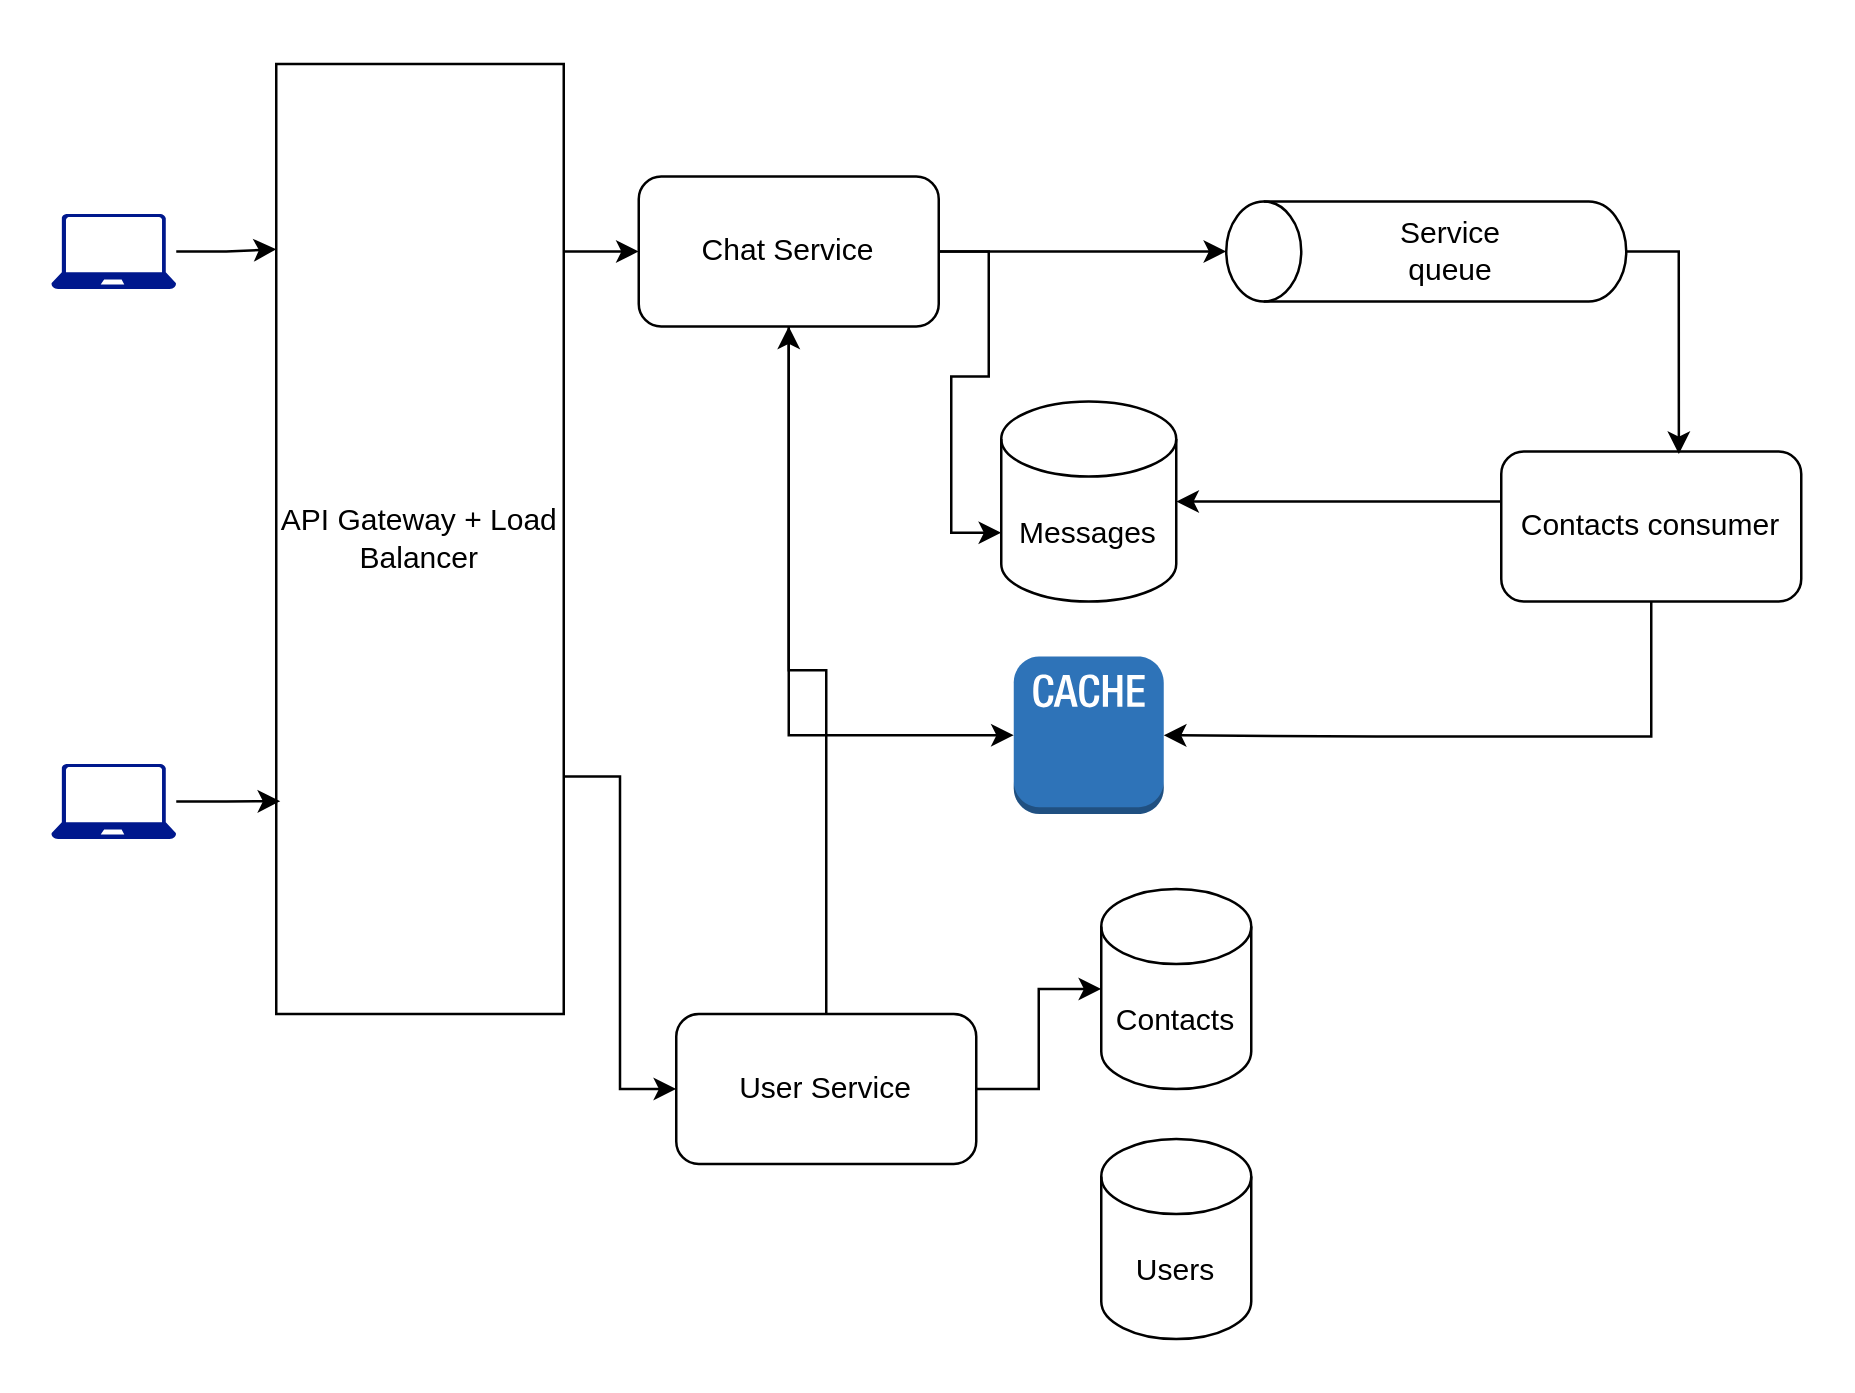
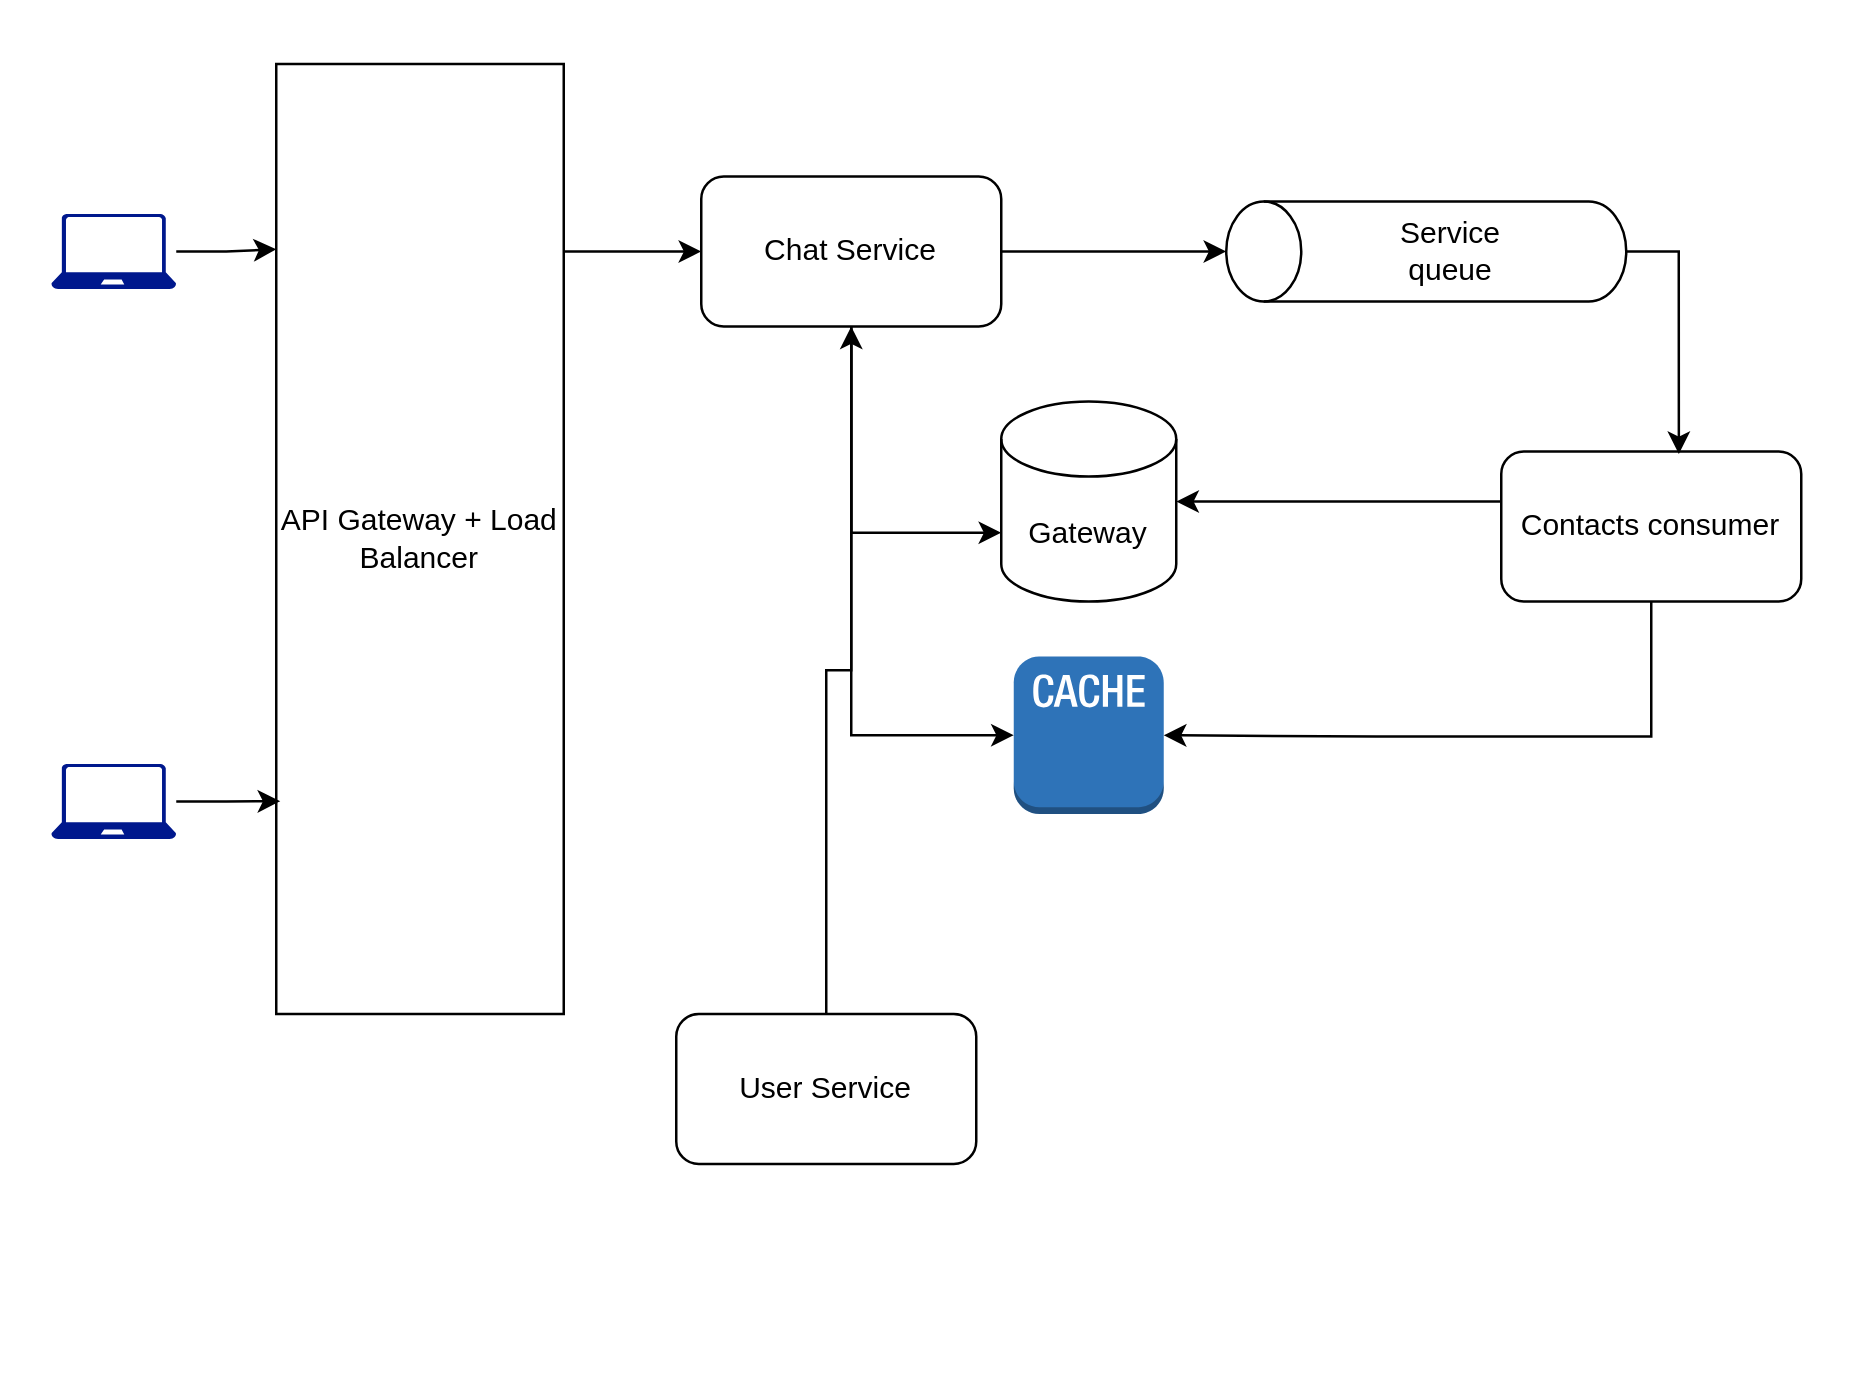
(789, 251) -> (851, 251)
(1089, 534) -> (1089, 534)
(620, 924) -> none
(1176, 989) -> none
(1039, 1047) -> none
(1176, 1239) -> none
